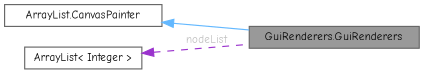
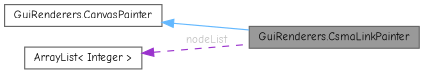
(83, 16) -> (83, 16)
(334, 37) -> (334, 37)
